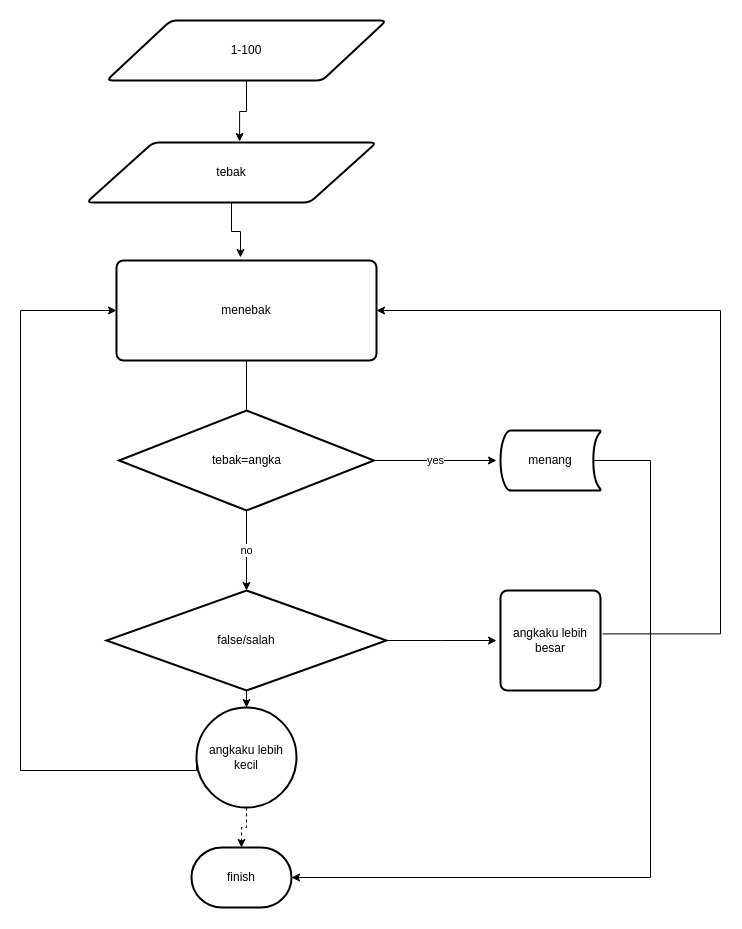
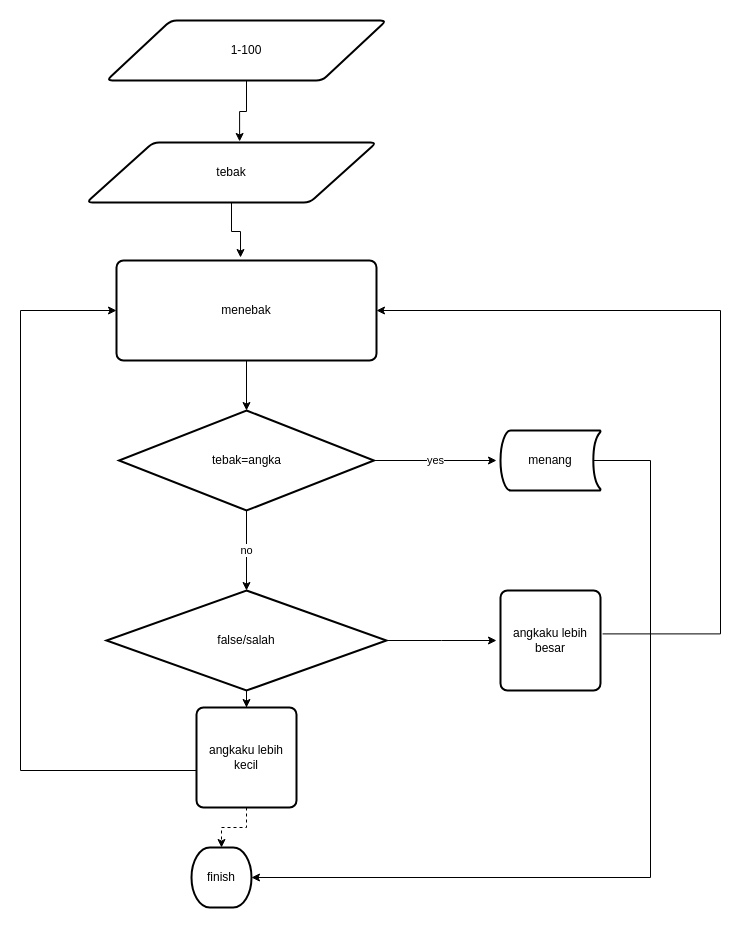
(247, 405) -> (247, 402)
(247, 758) -> (247, 758)
(242, 878) -> (222, 878)
